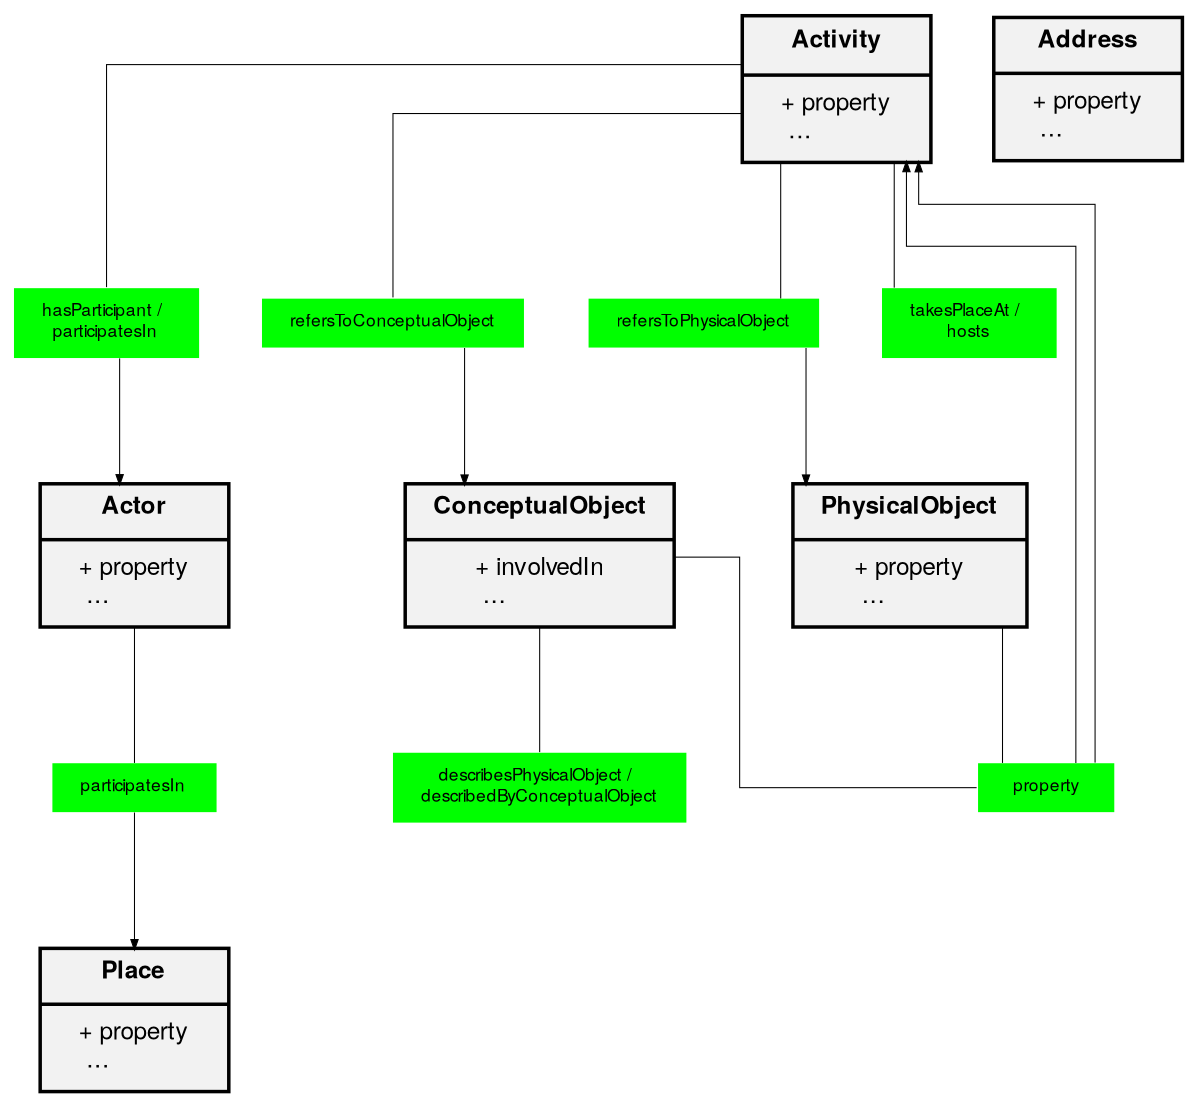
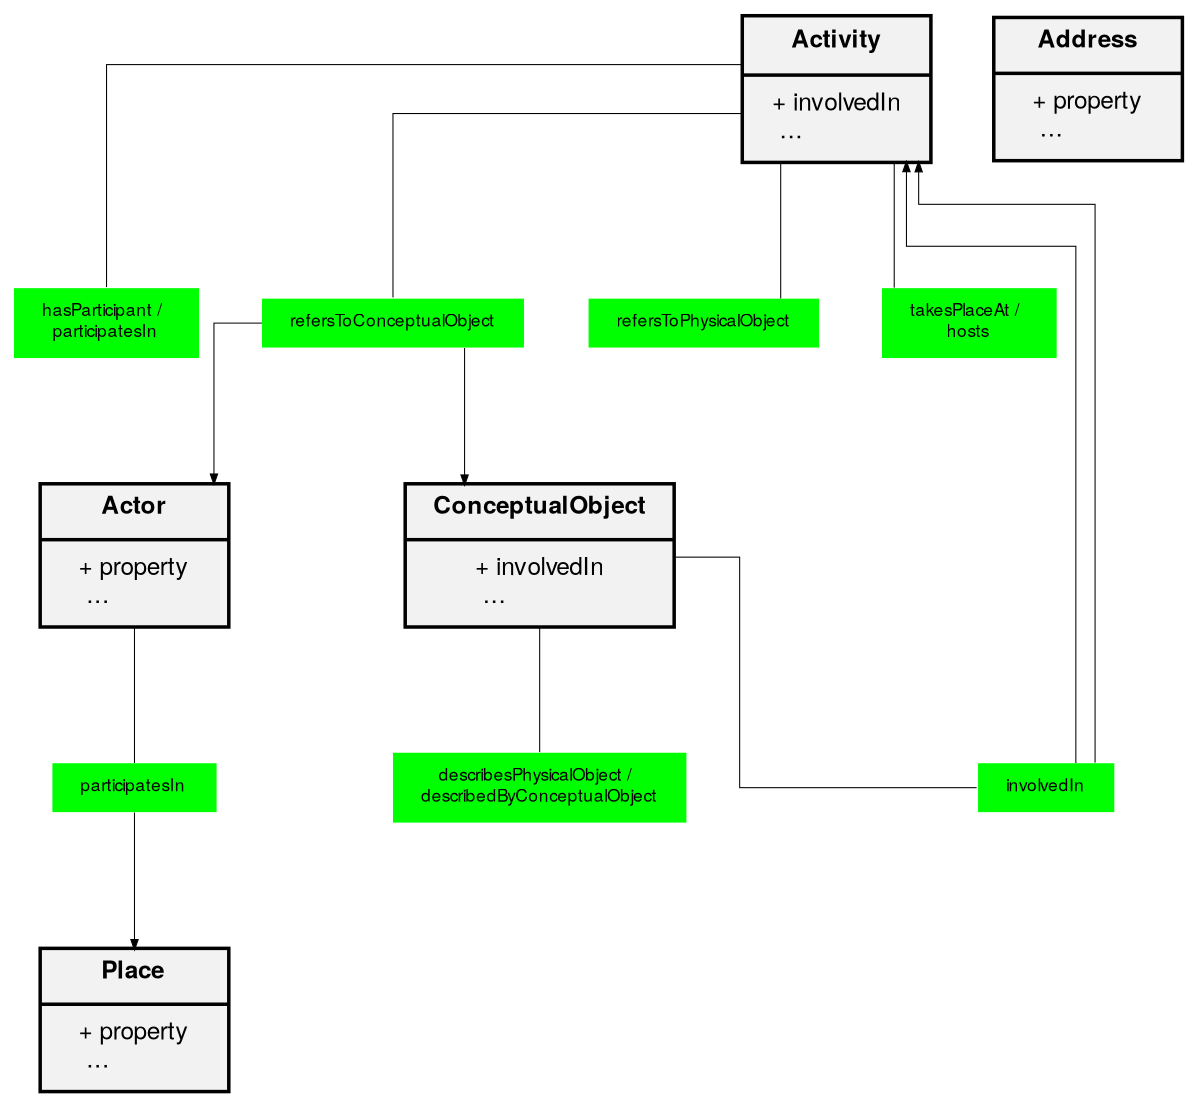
(837, 103) -> (837, 103)
(120, 416) -> (214, 375)
(910, 555) -> none
(1046, 788) -> (1046, 788)
